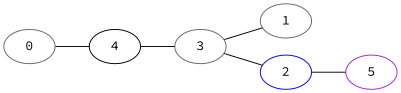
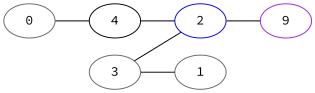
(158, 47) -> (158, 21)
(371, 72) -> (286, 21)
